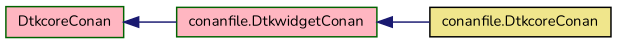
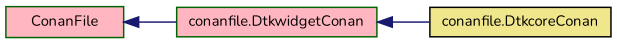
(65, 22) -> (65, 22)
